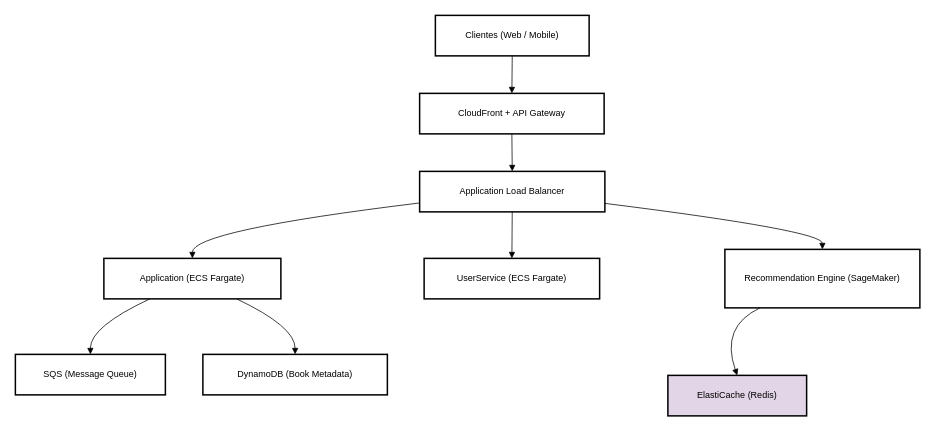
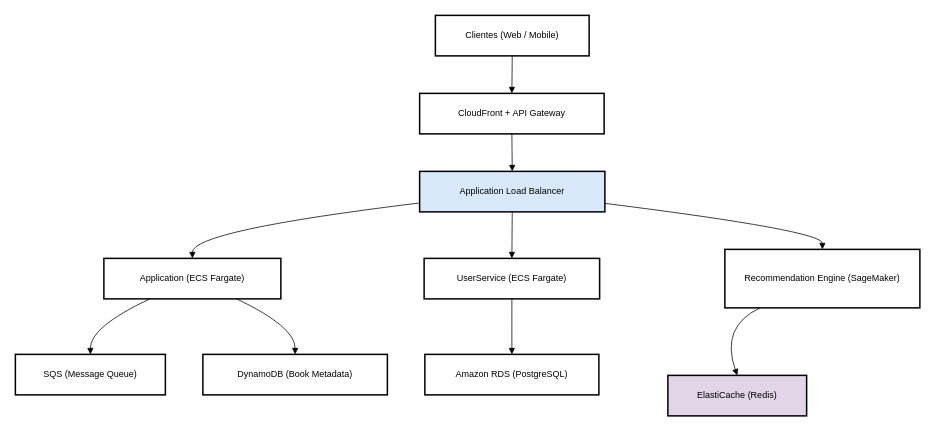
(512, 192) -> (512, 192)
none -> (512, 346)
none -> (512, 375)
